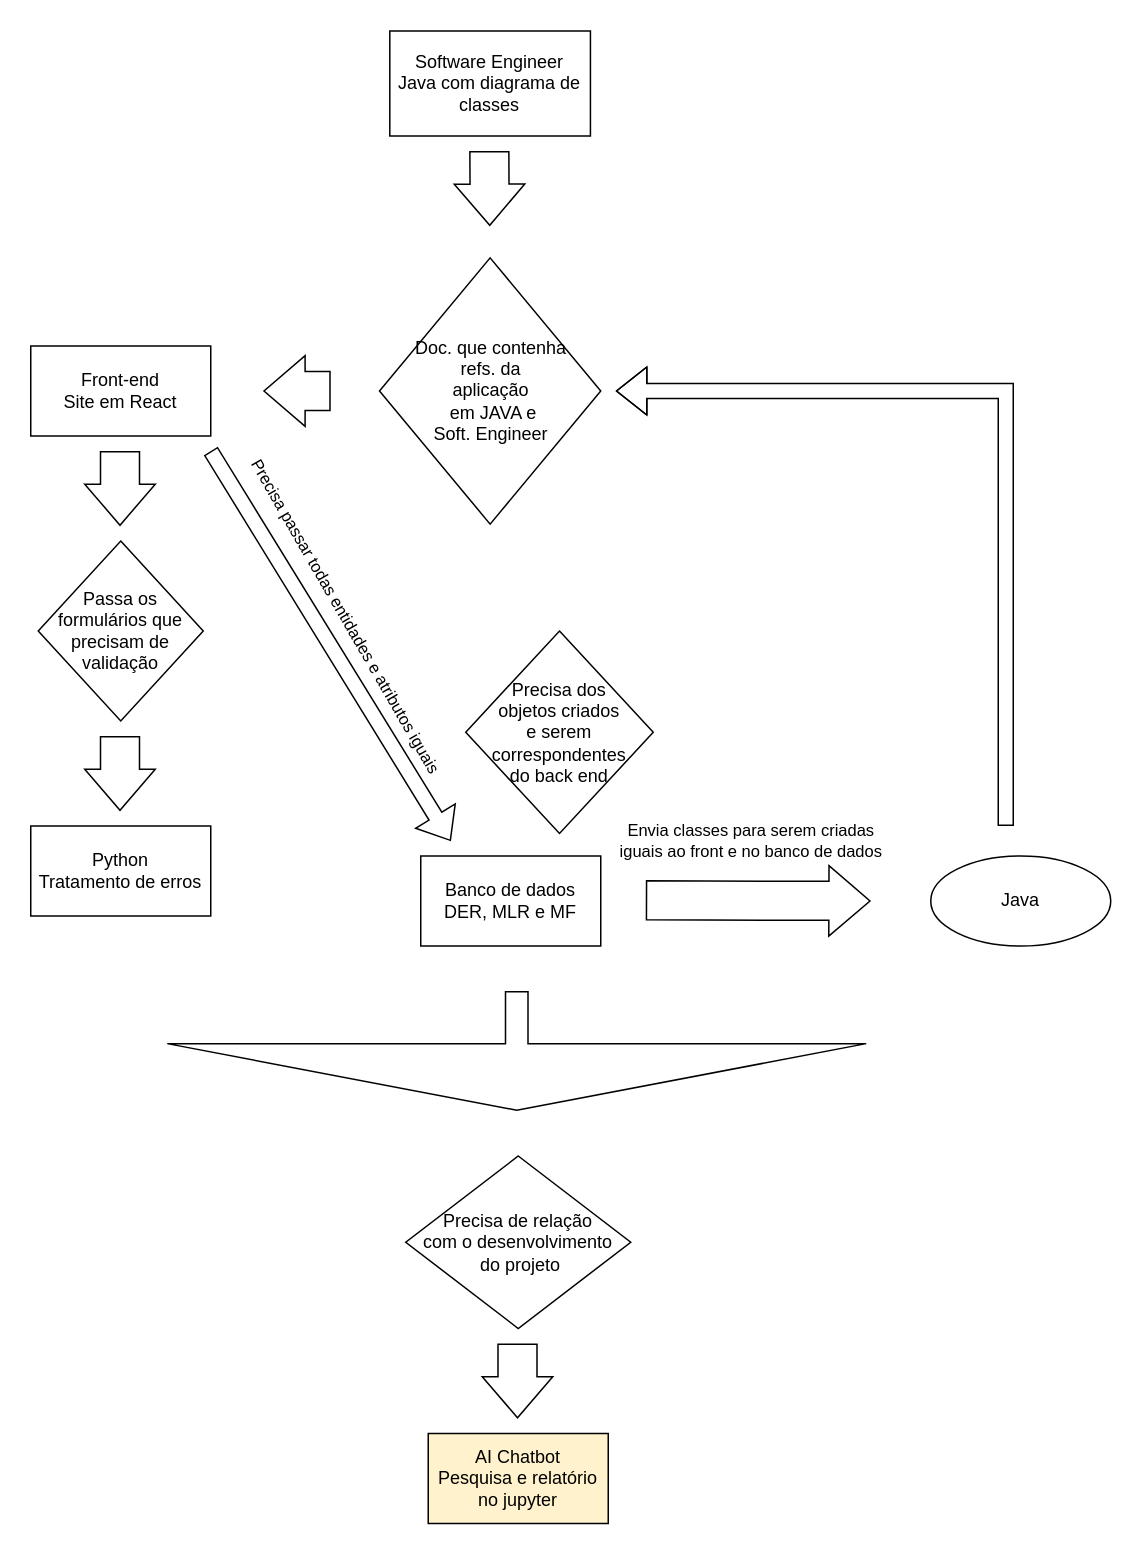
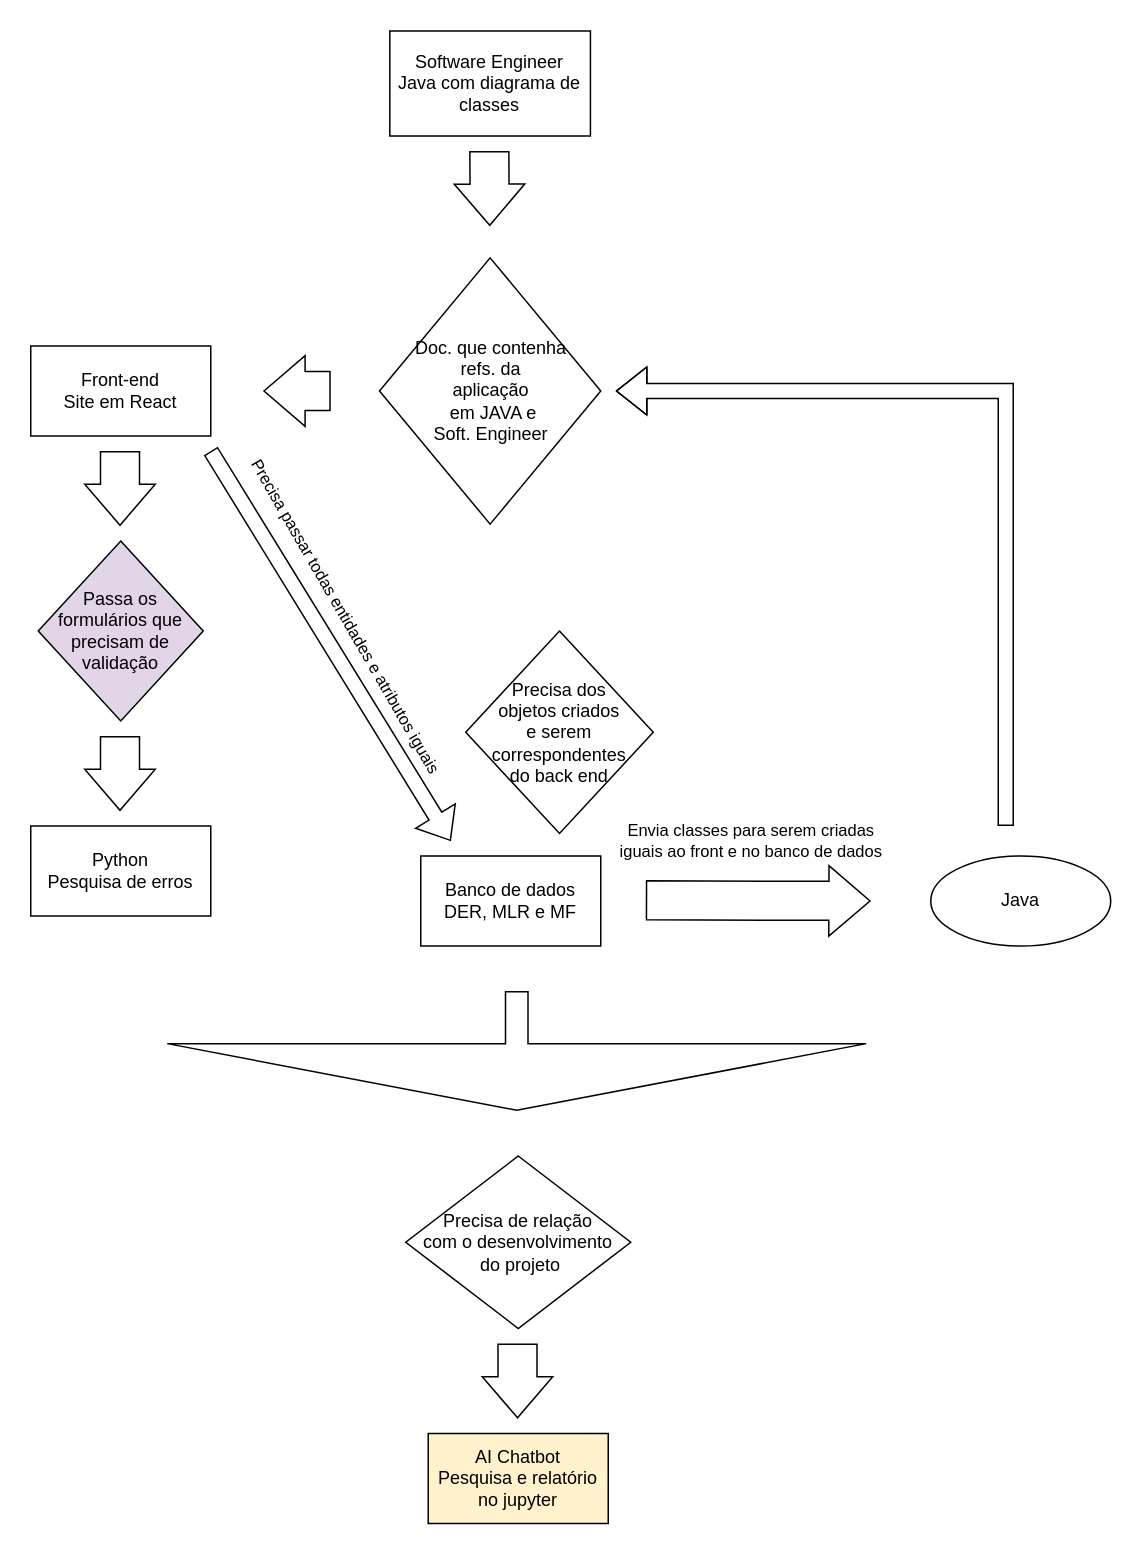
(121, 631) -> (121, 631)
(121, 871) -> (121, 871)
